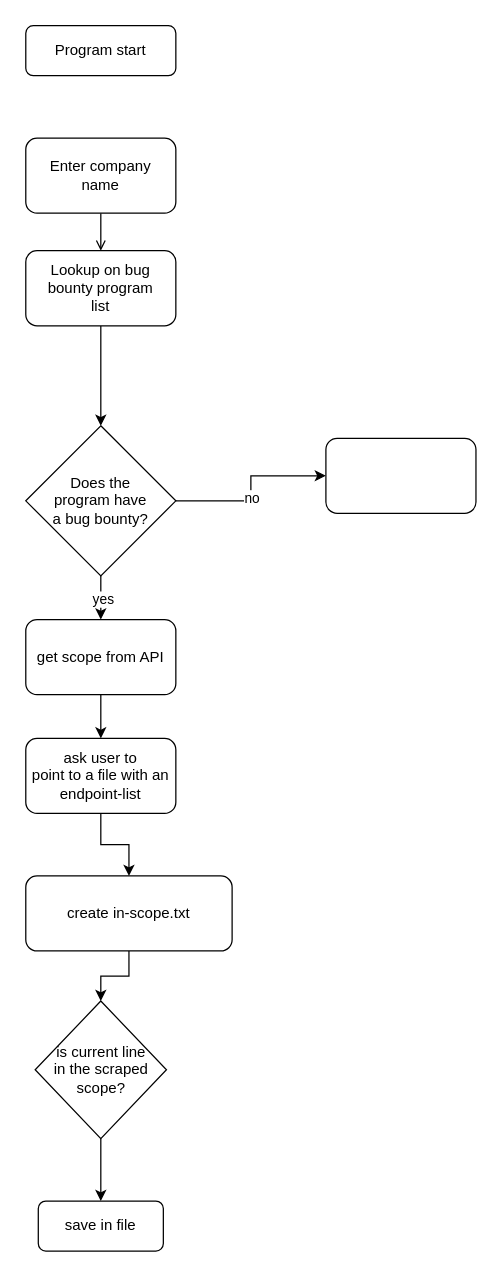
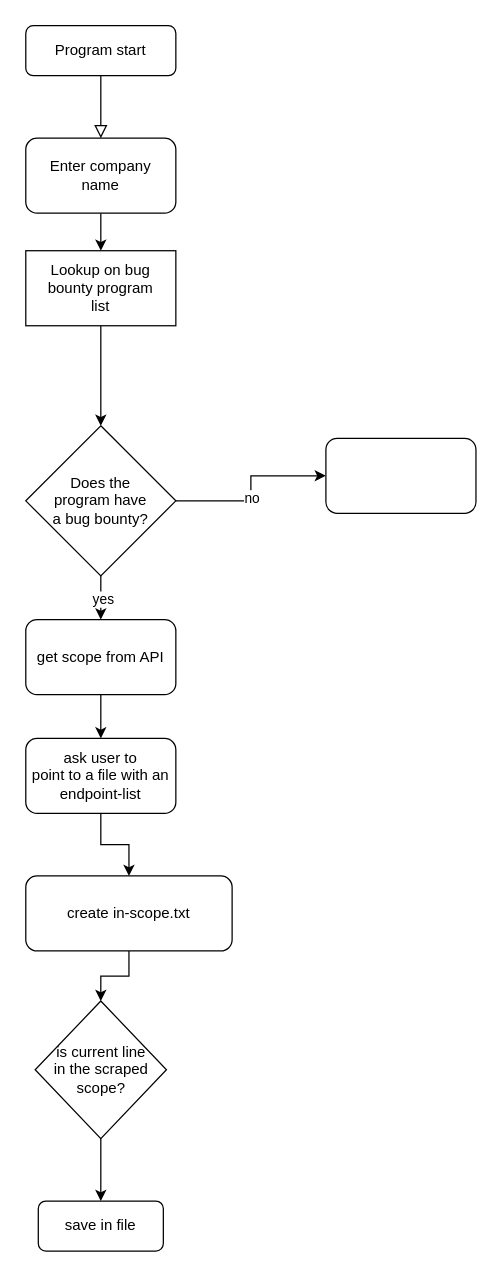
none -> (101, 100)
(101, 243) -> (101, 241)
(101, 288) -> (101, 288)
